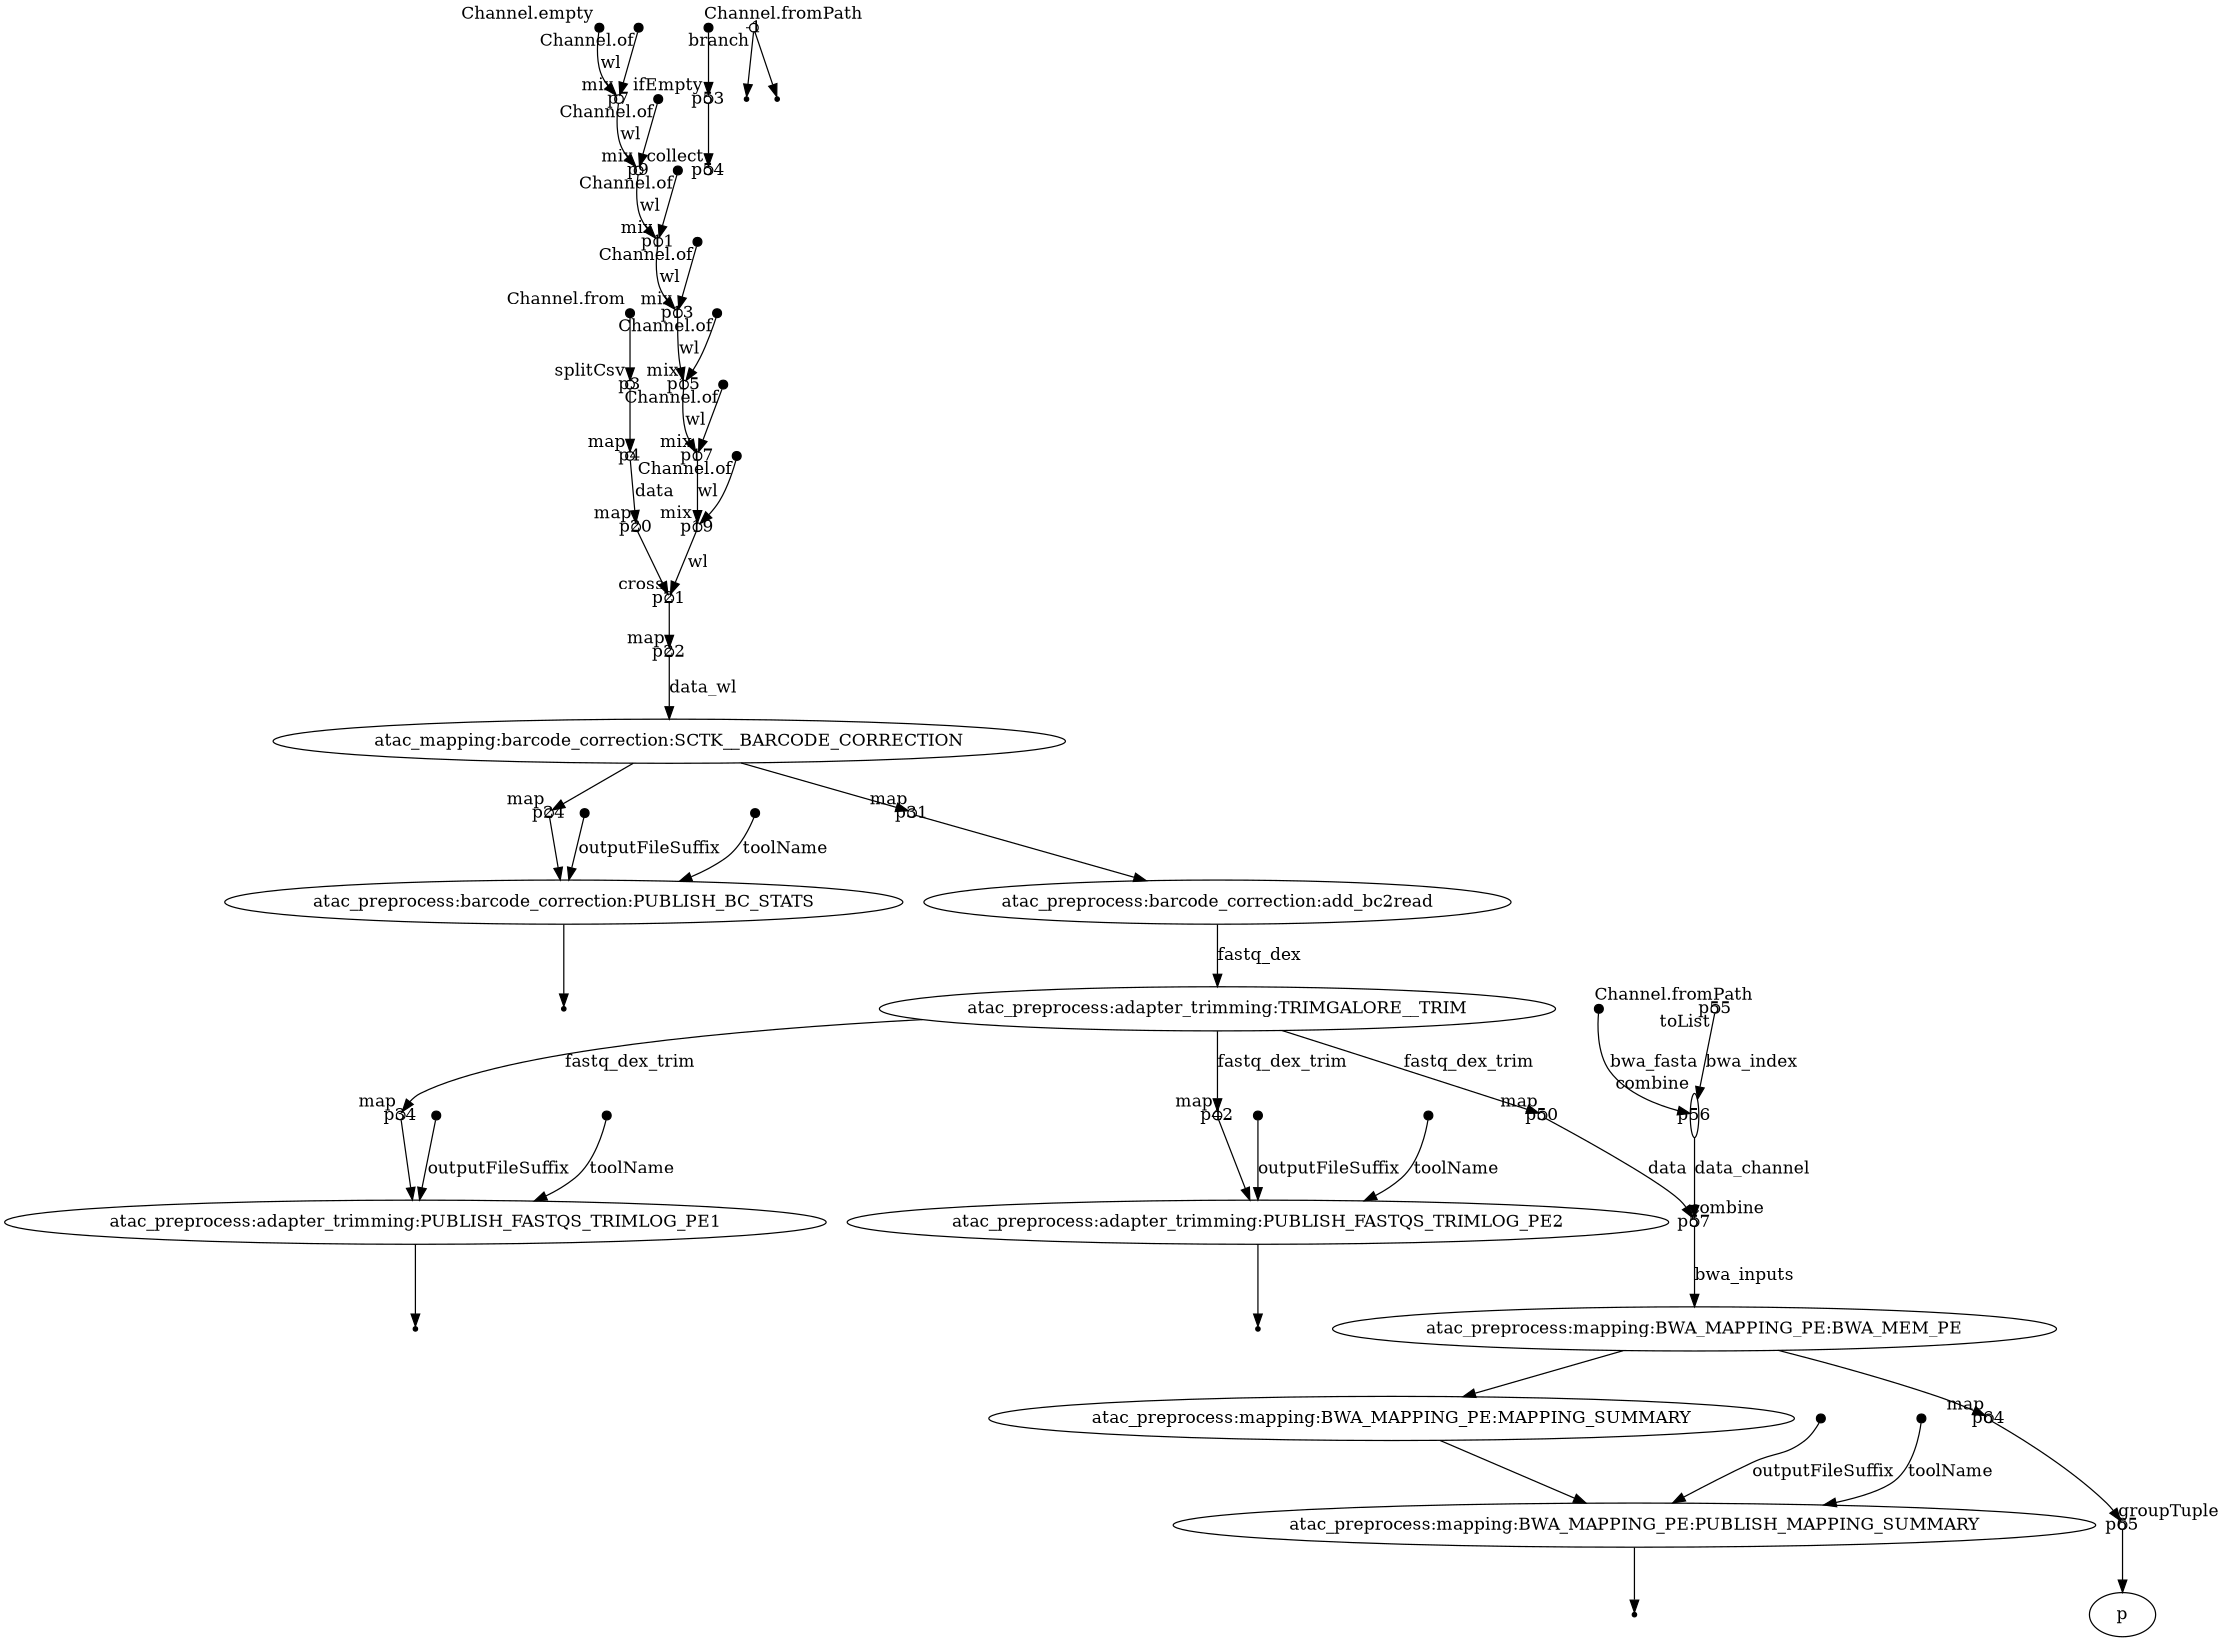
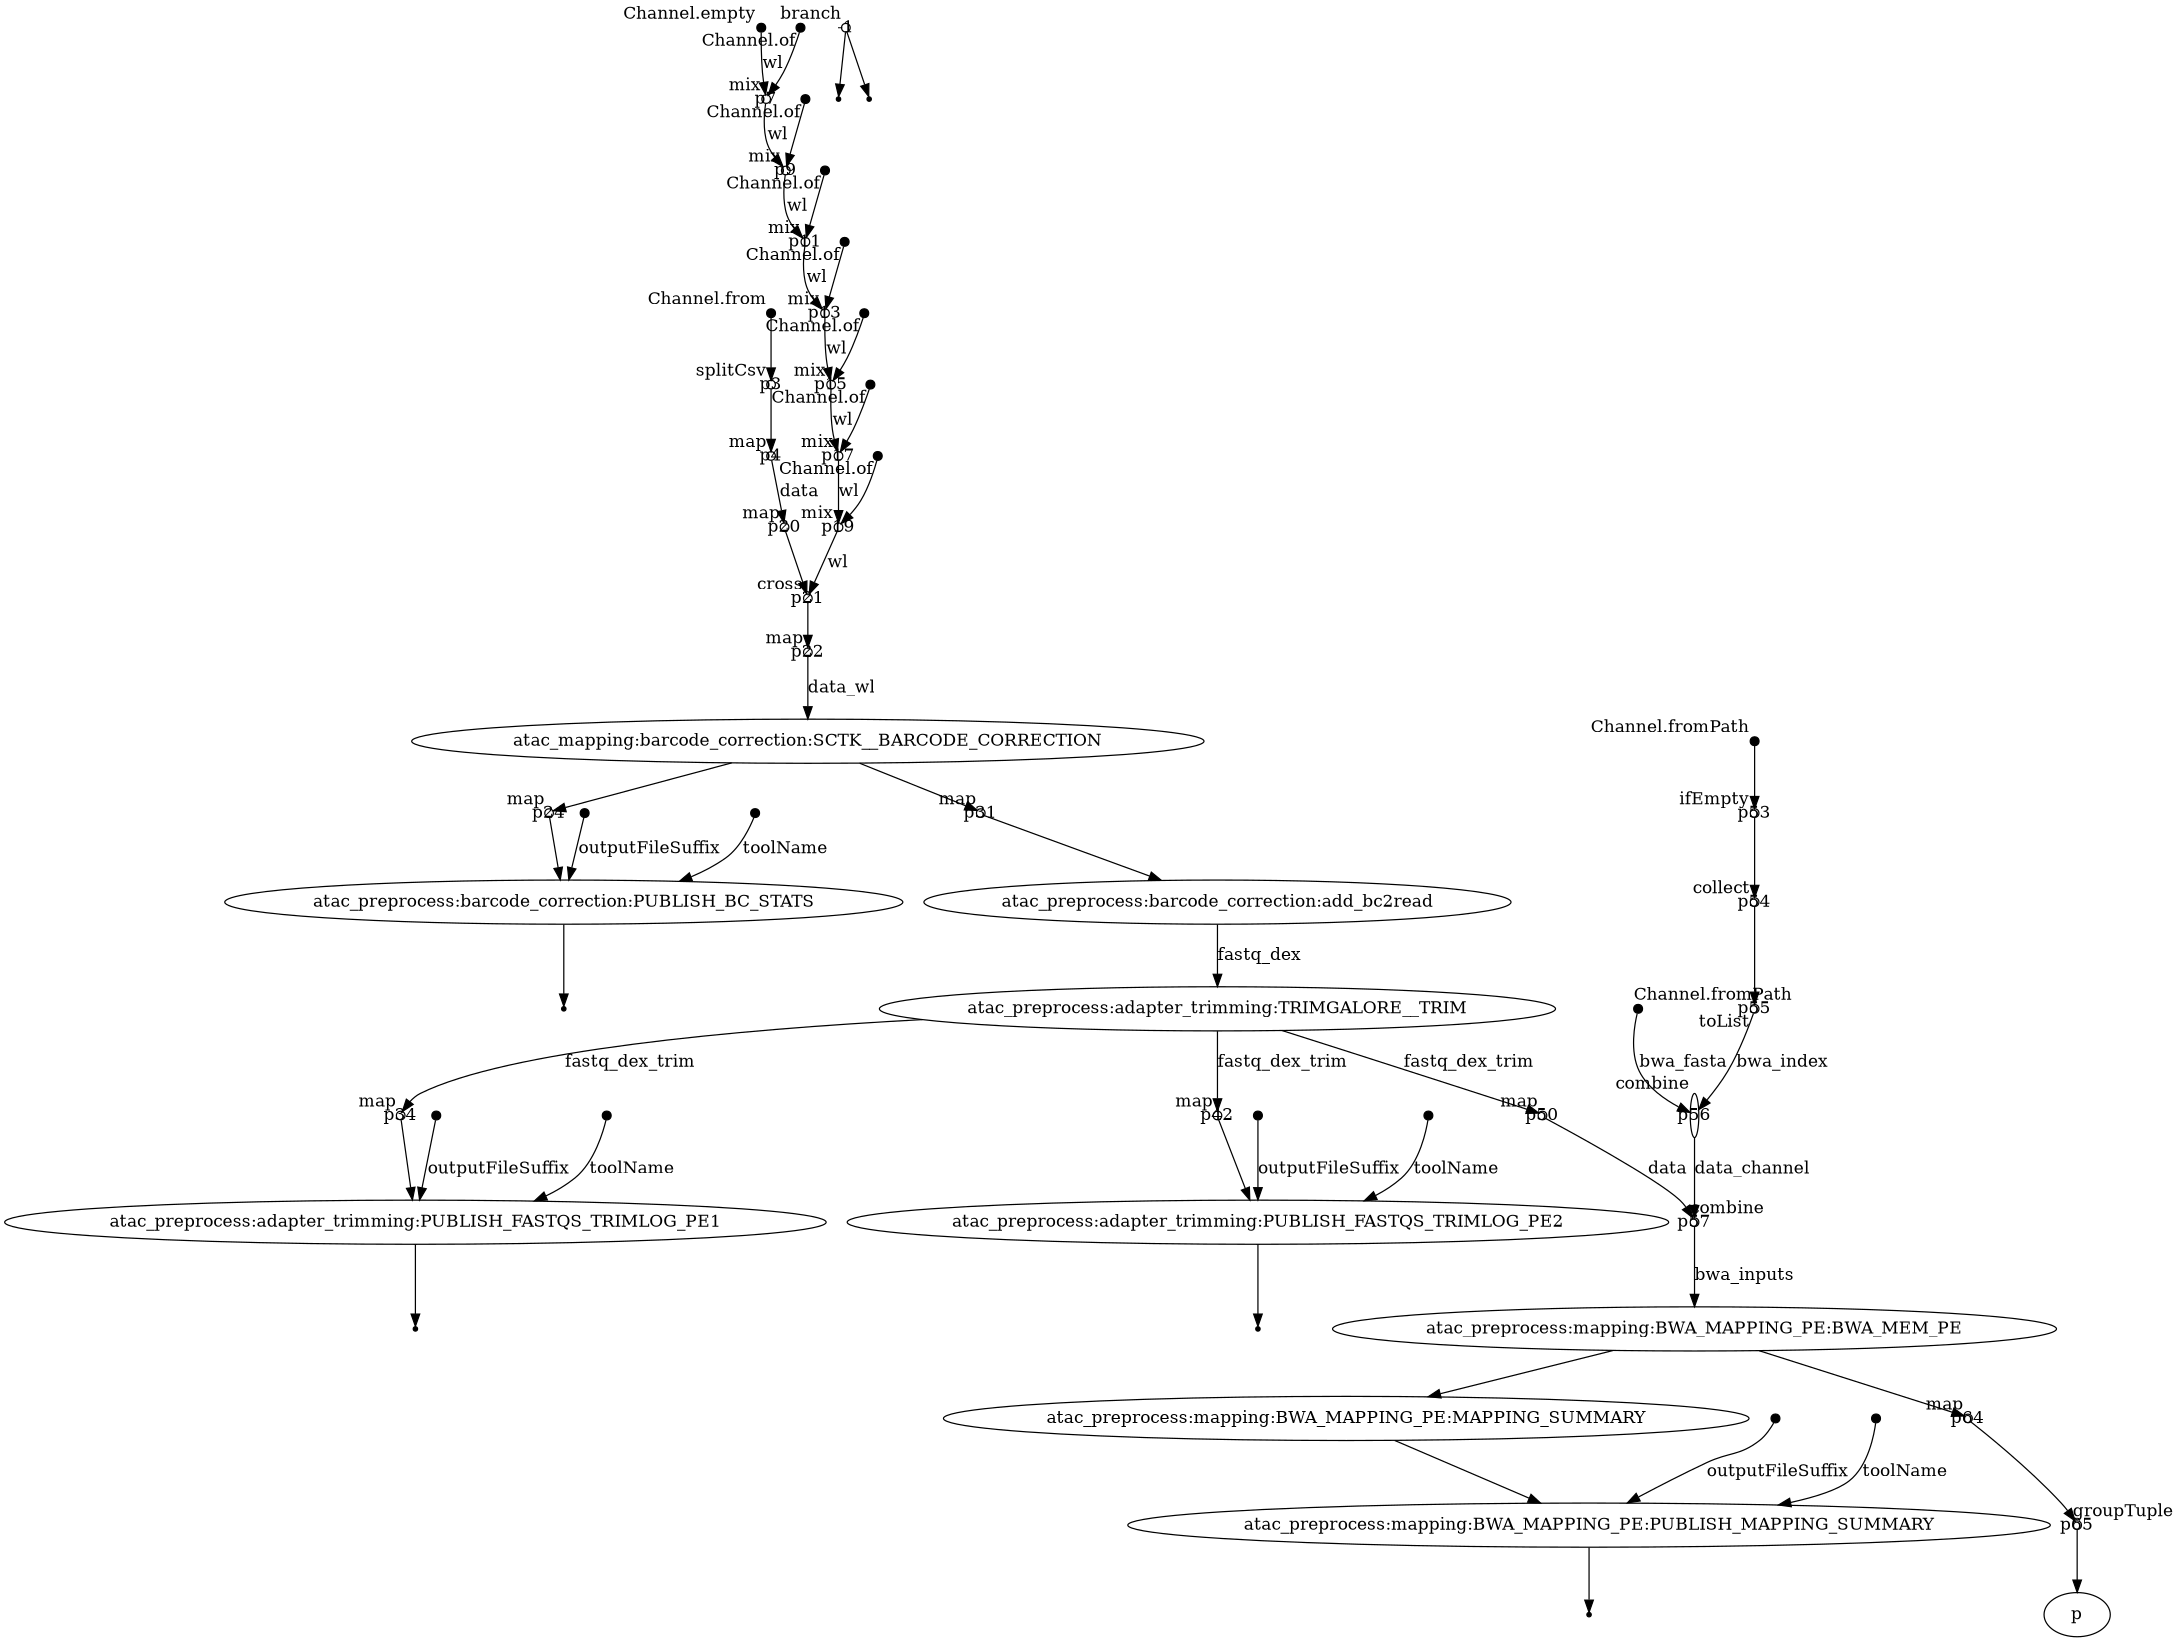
none -> (1755, 949)
